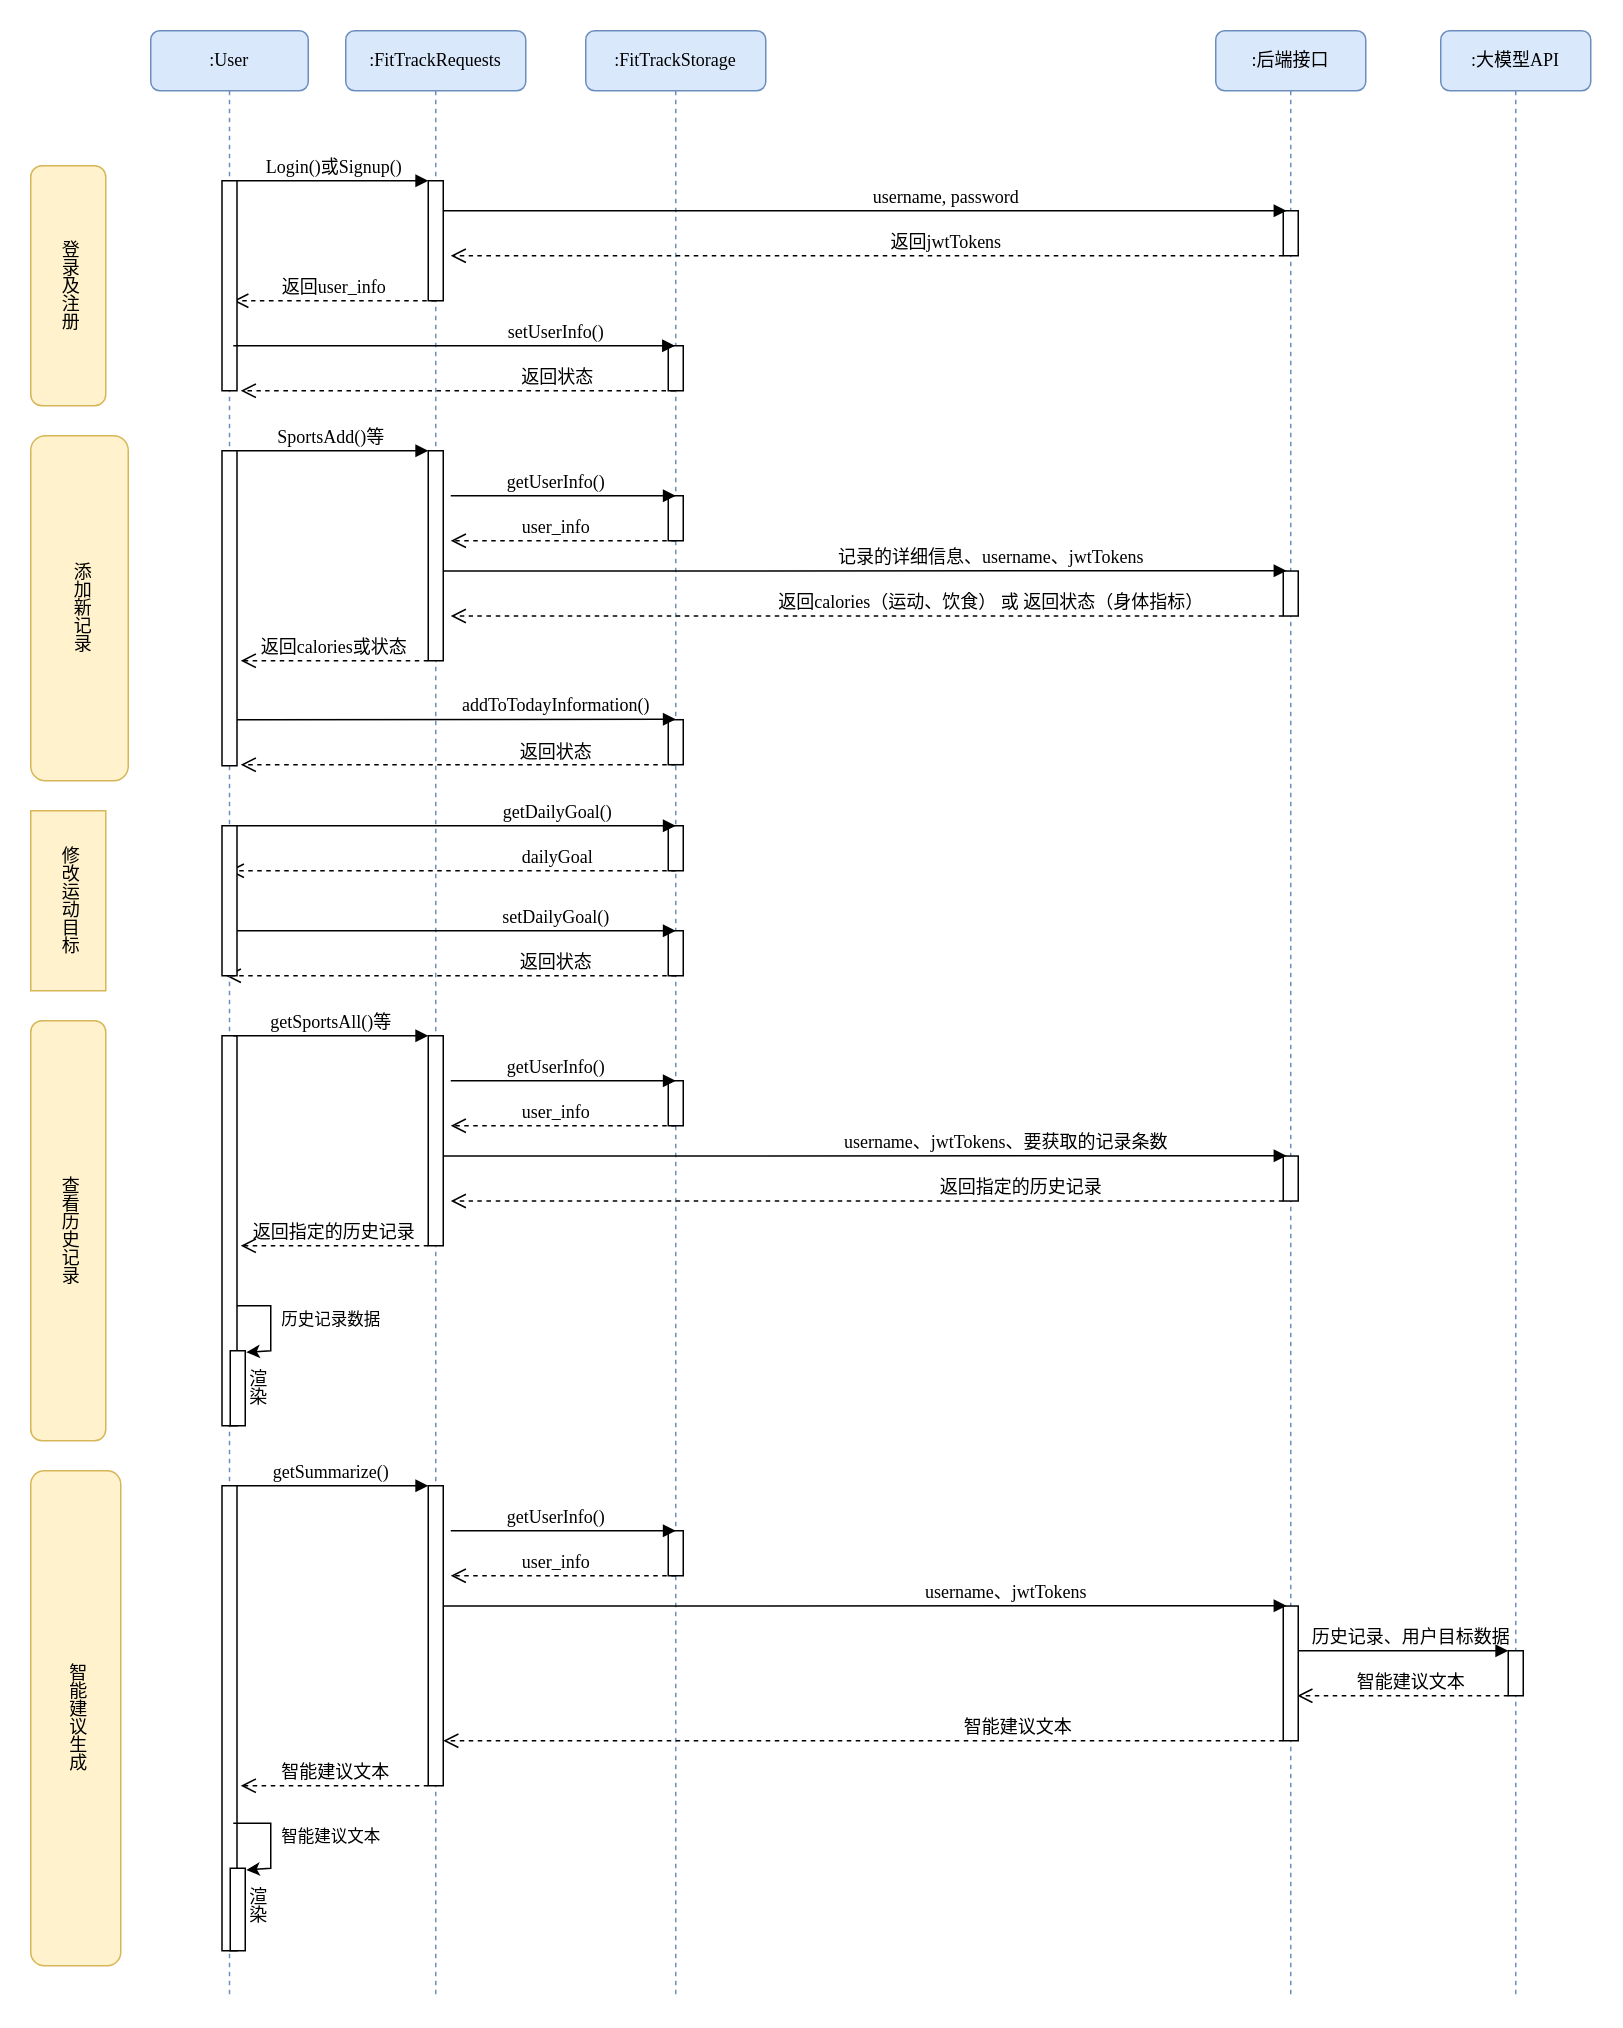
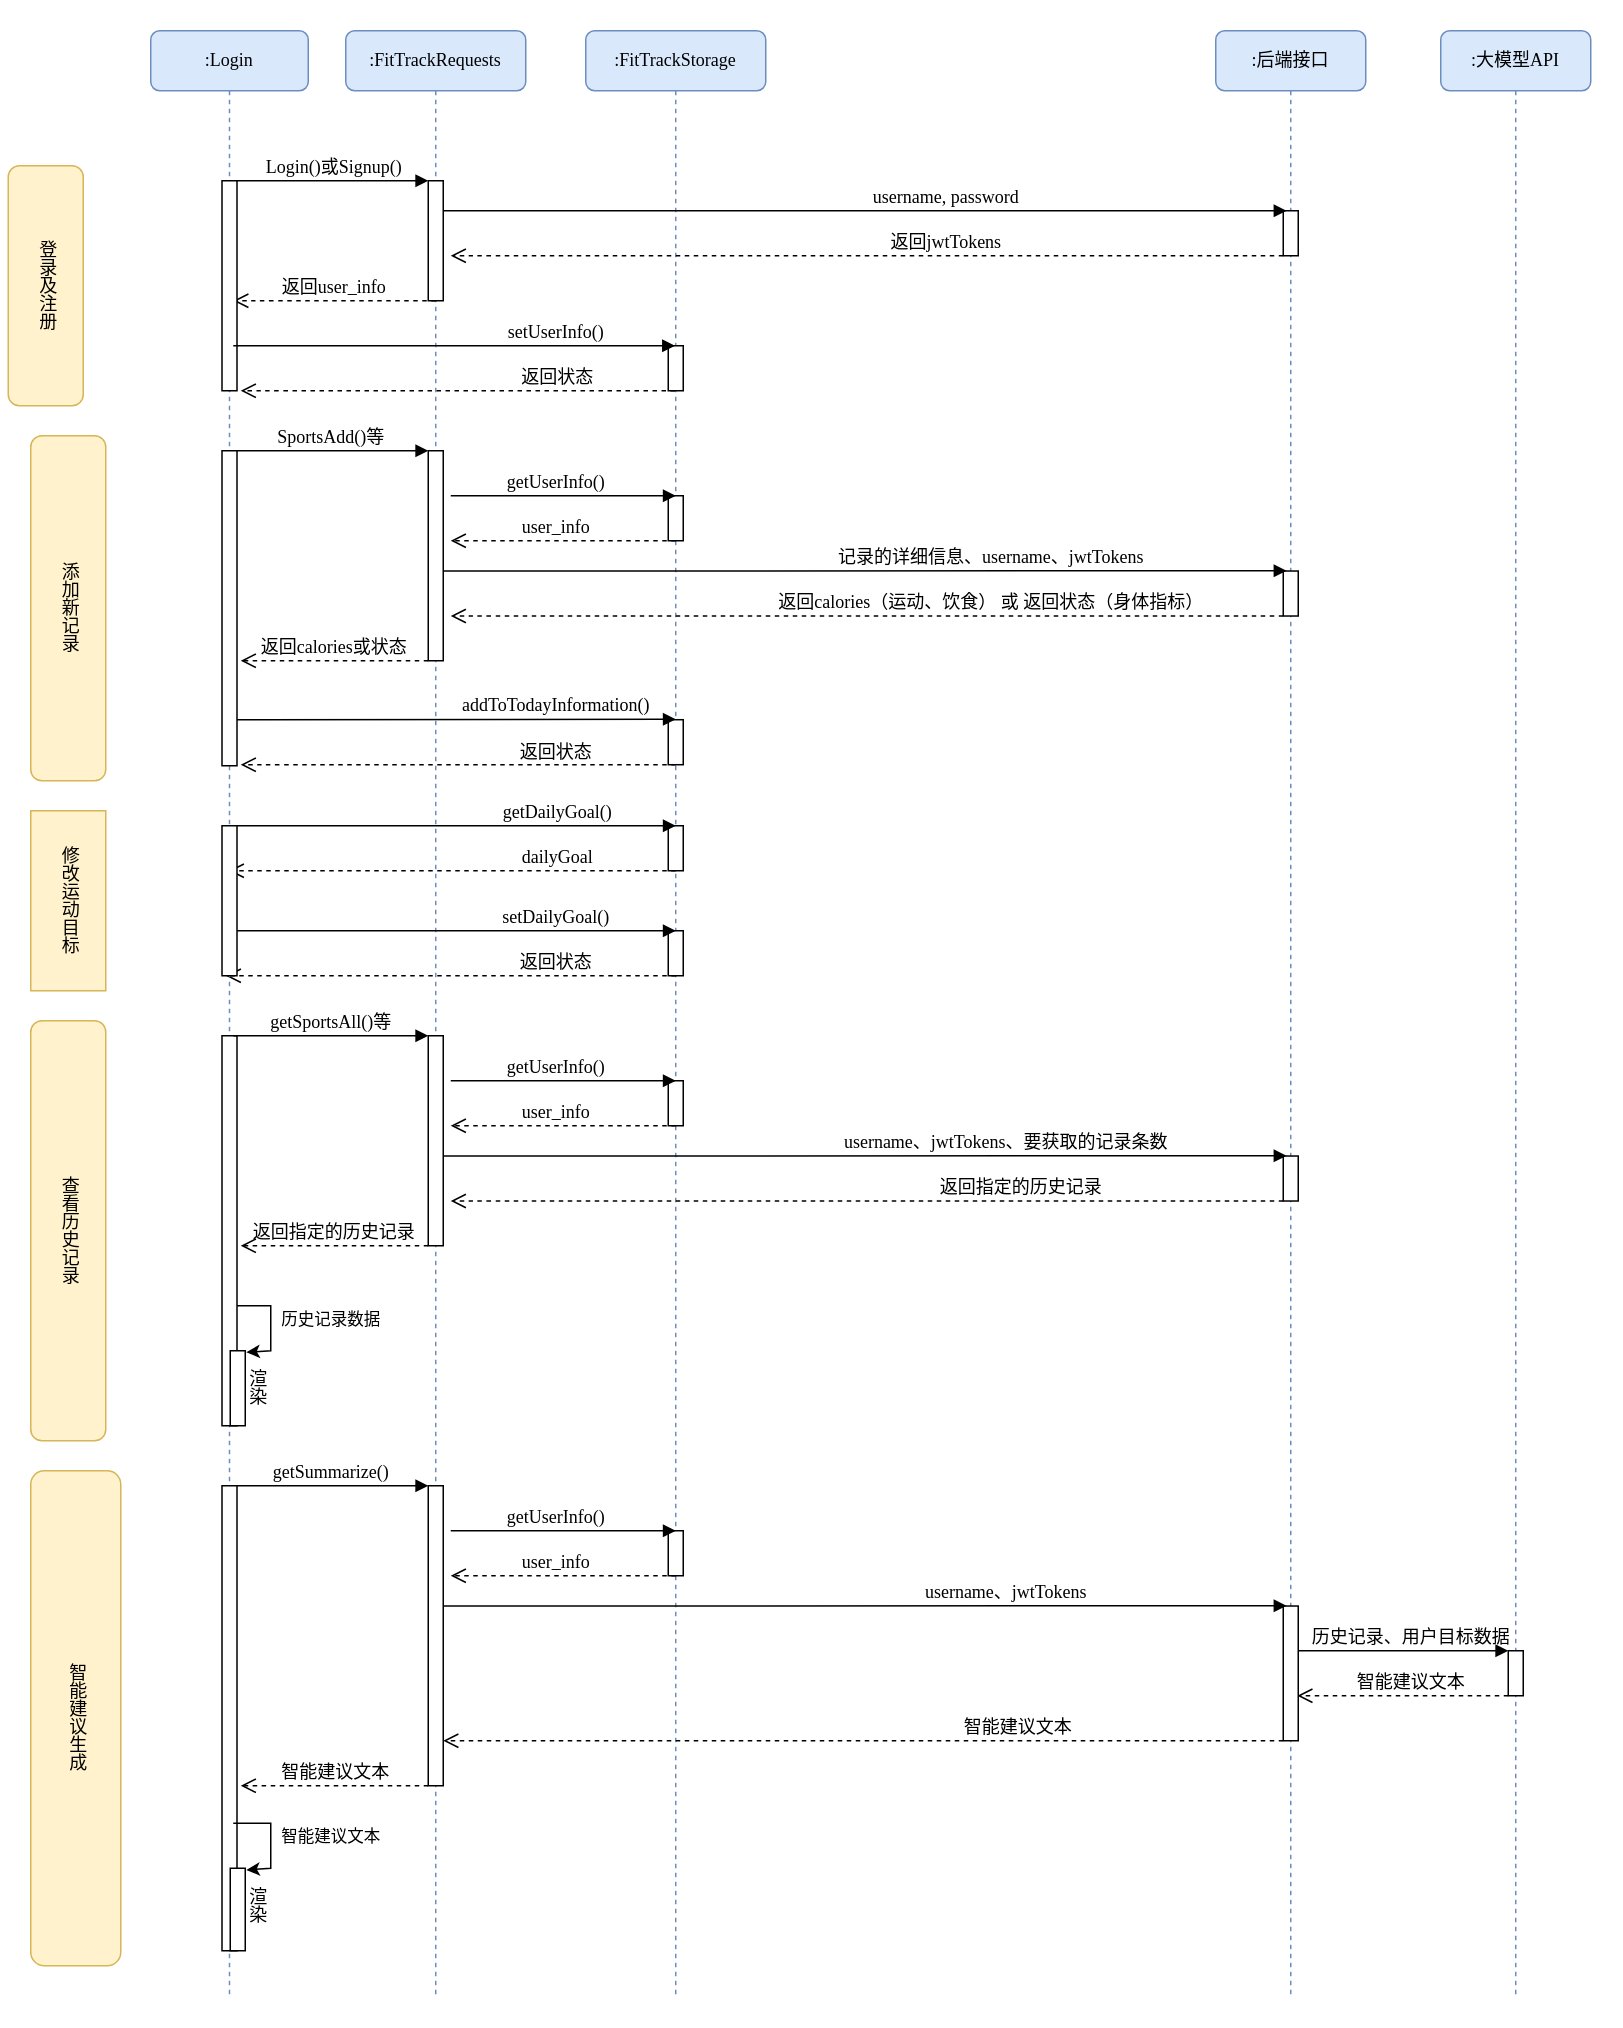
(230, 61) -> (230, 61)
(68, 286) -> (46, 286)
(80, 608) -> (68, 608)
